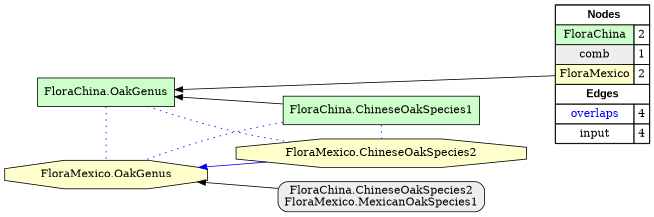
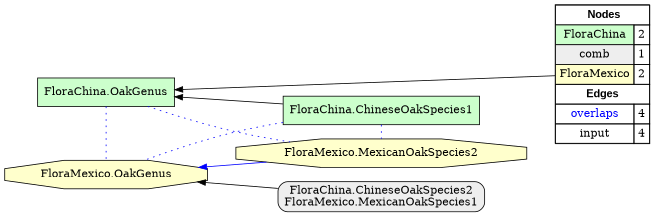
(381, 153) -> (381, 153)
